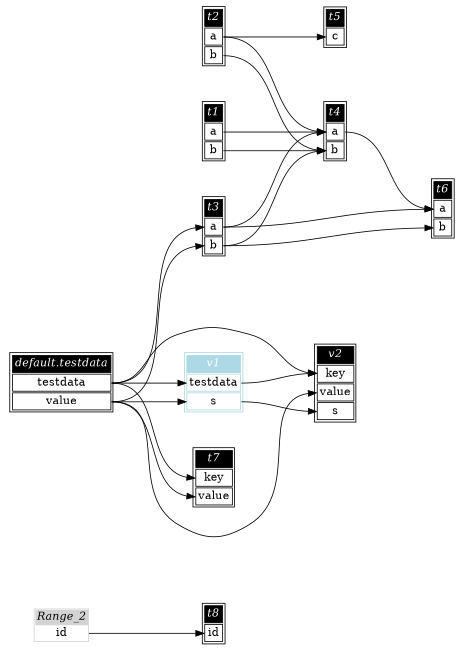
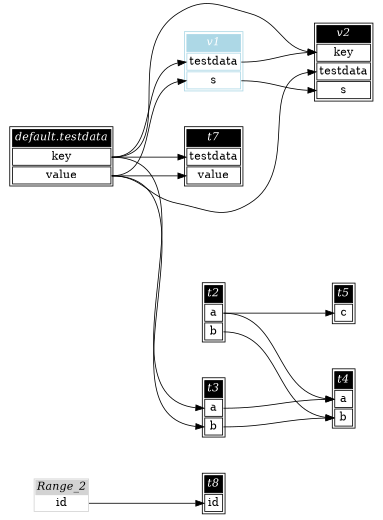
(214, 131) -> none
(443, 208) -> none
(62, 382) -> (62, 156)
(336, 392) -> (344, 71)
(214, 477) -> (214, 156)
